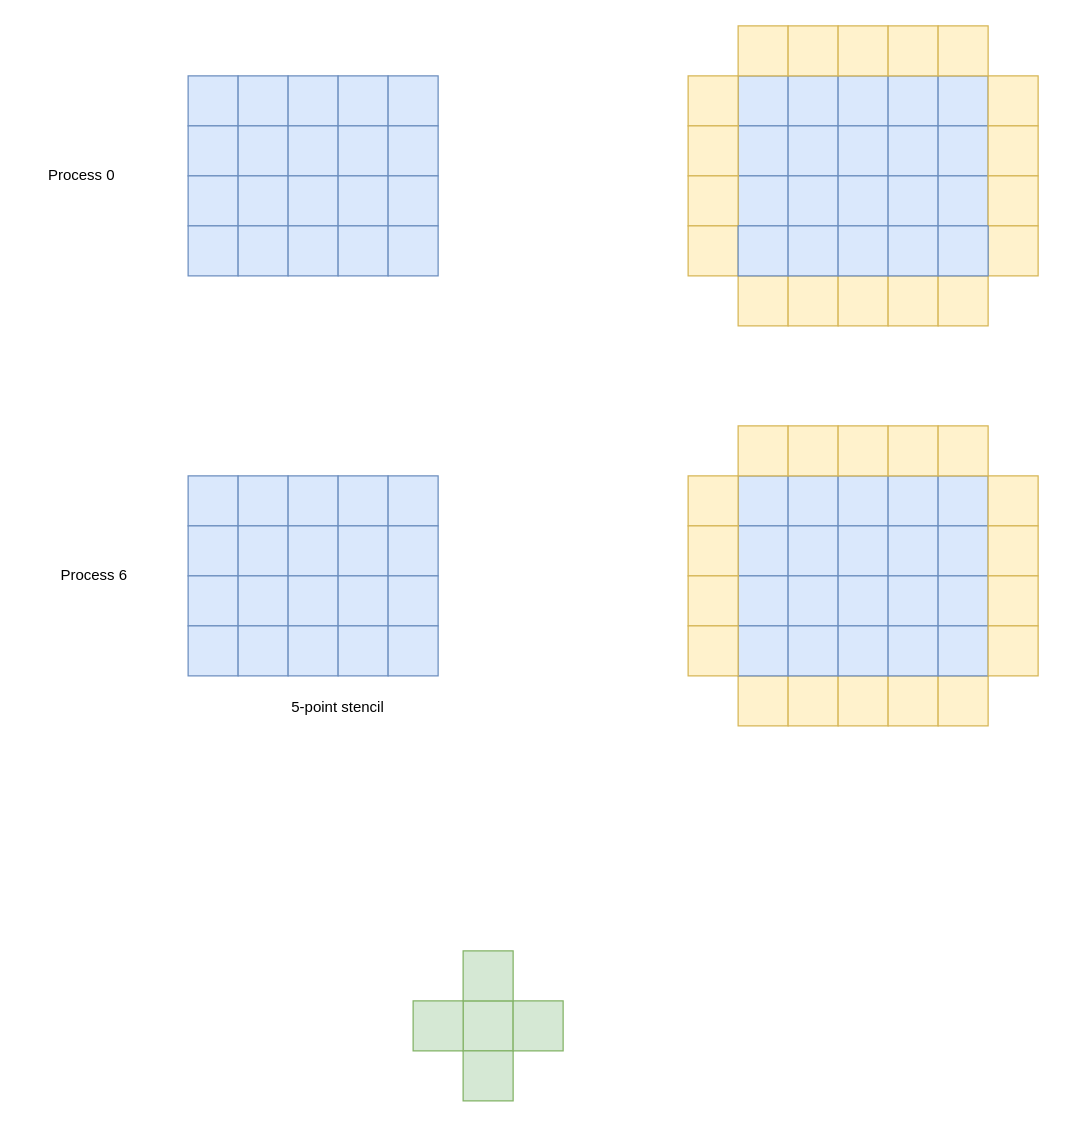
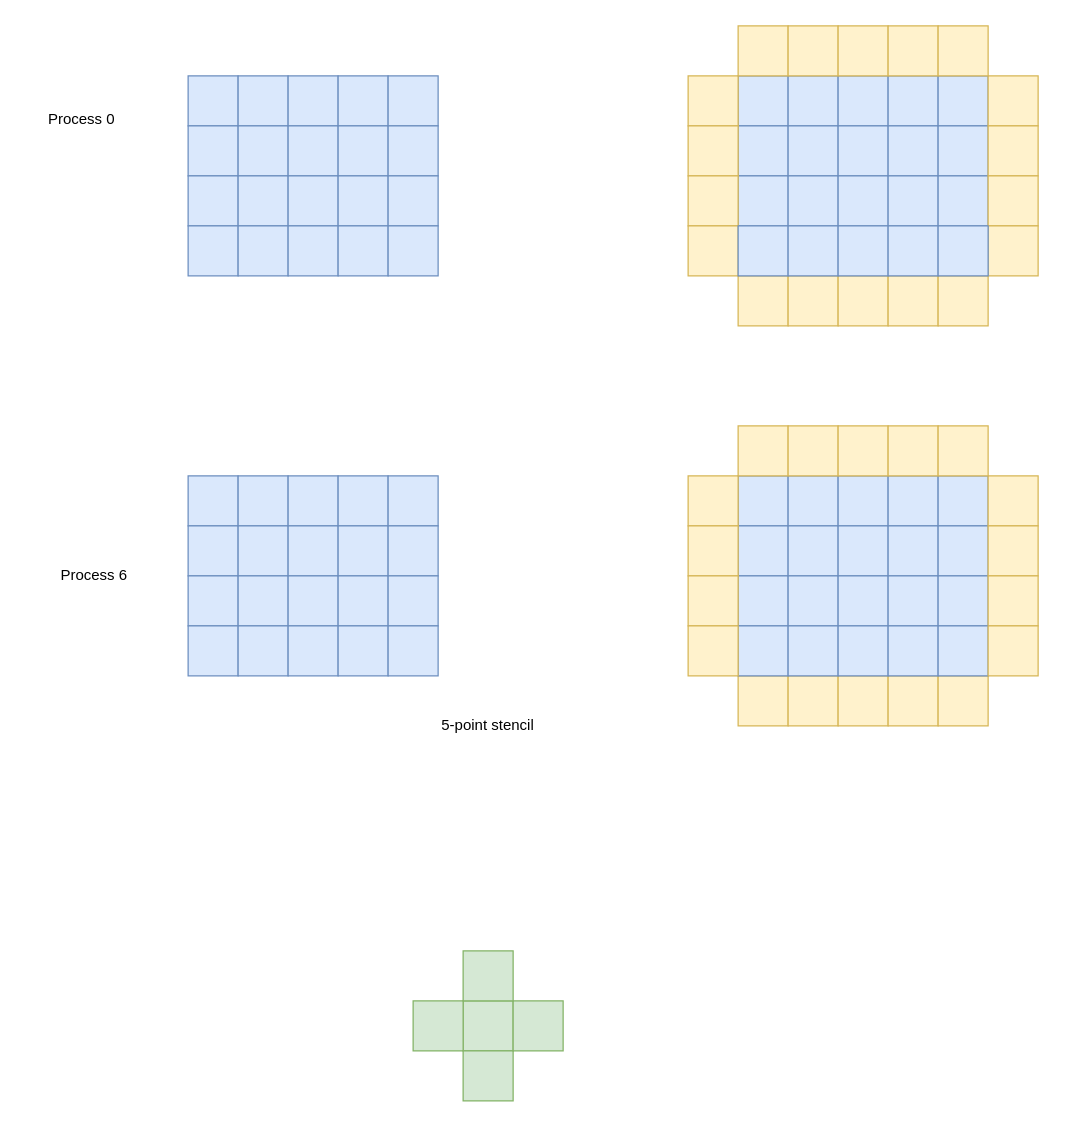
(82, 176) -> (82, 119)
(338, 707) -> (488, 726)
